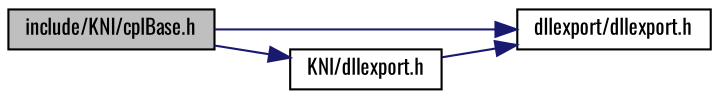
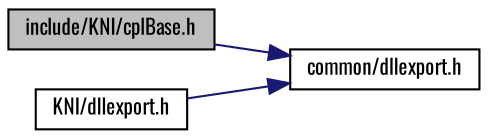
(614, 29) -> (385, 69)
(242, 50) -> none
